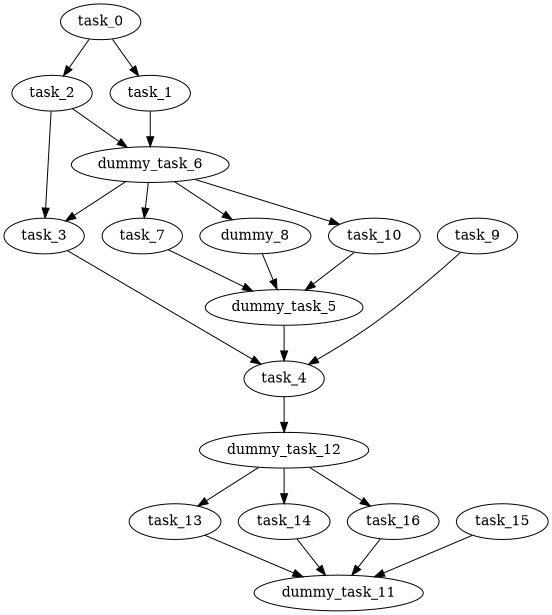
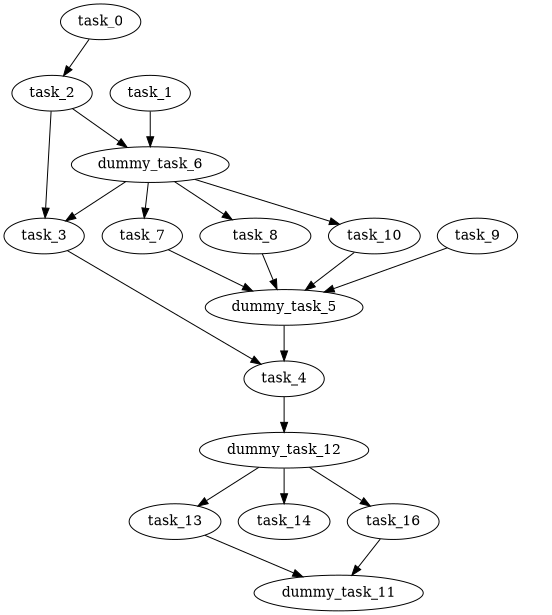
(123, 53) -> none
(255, 236) -> (255, 236)
(392, 310) -> (391, 268)
(502, 522) -> none
(308, 553) -> none
